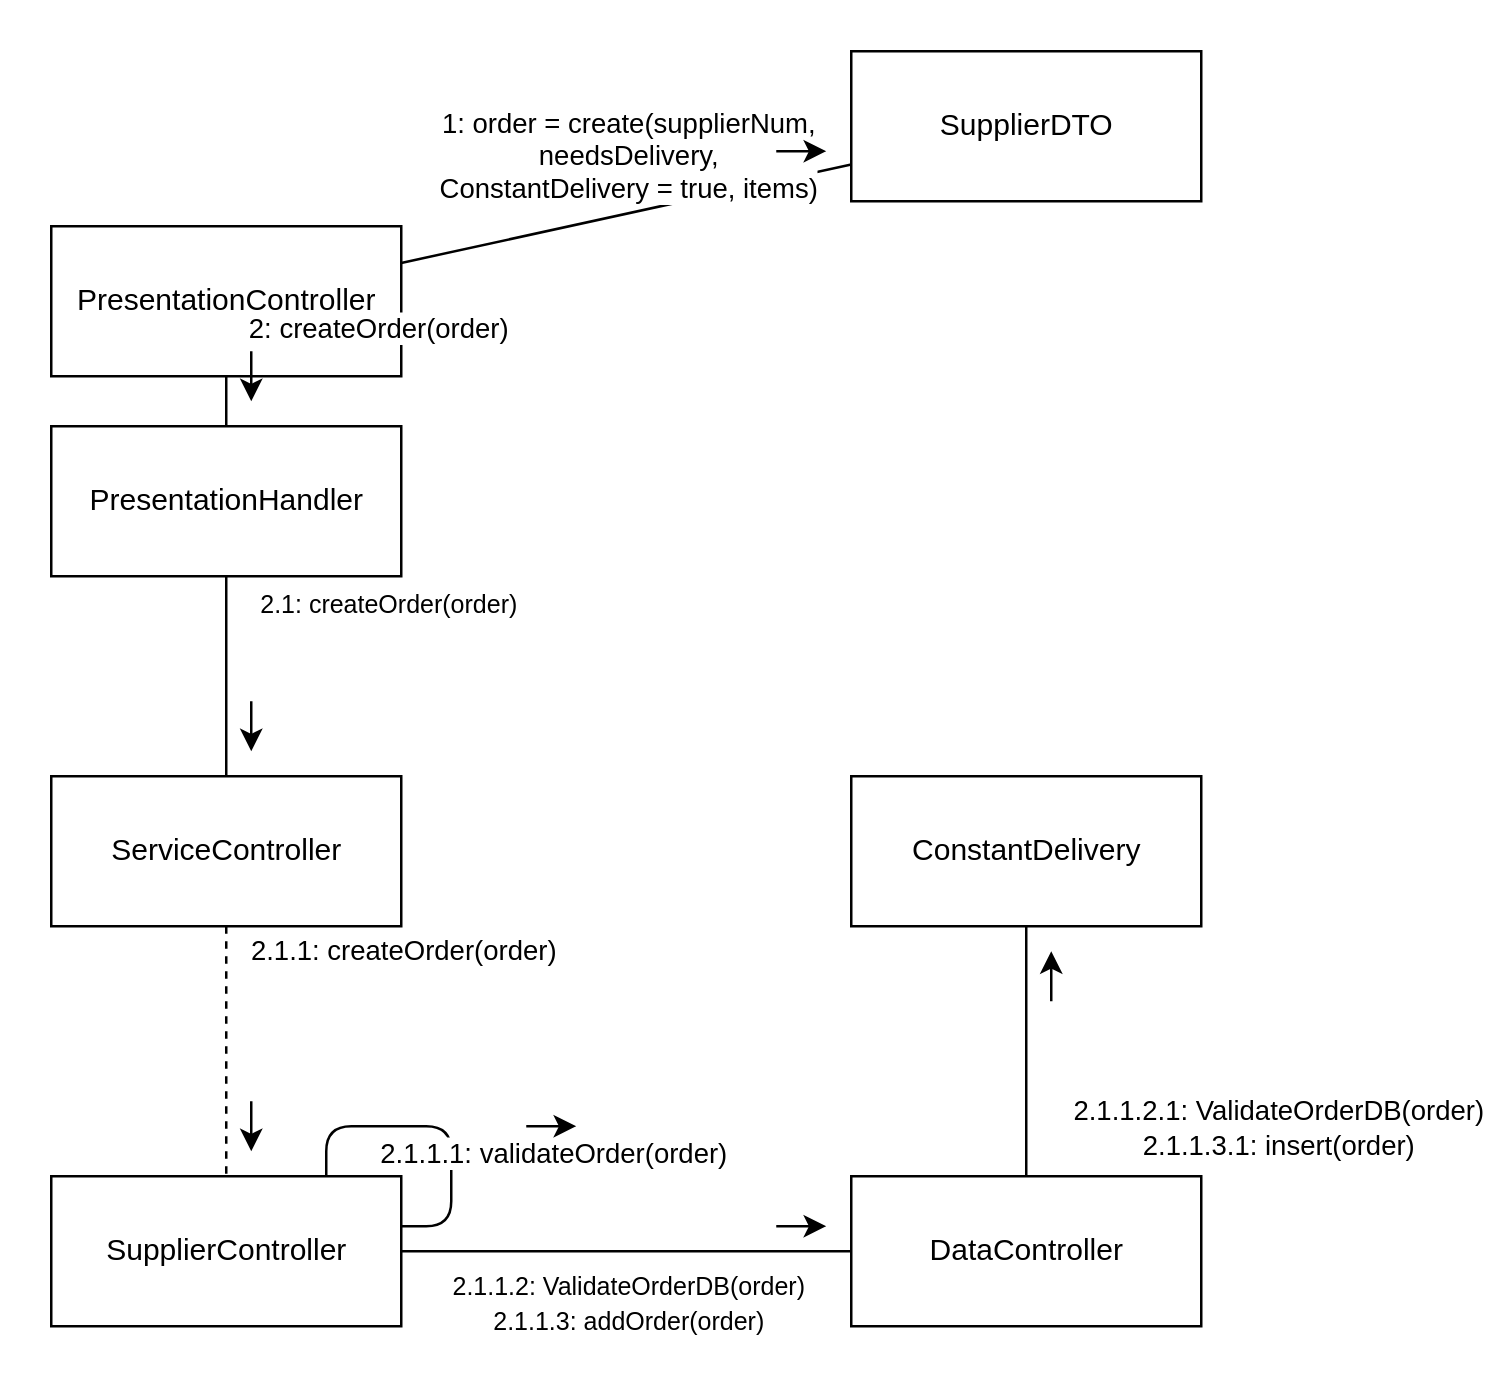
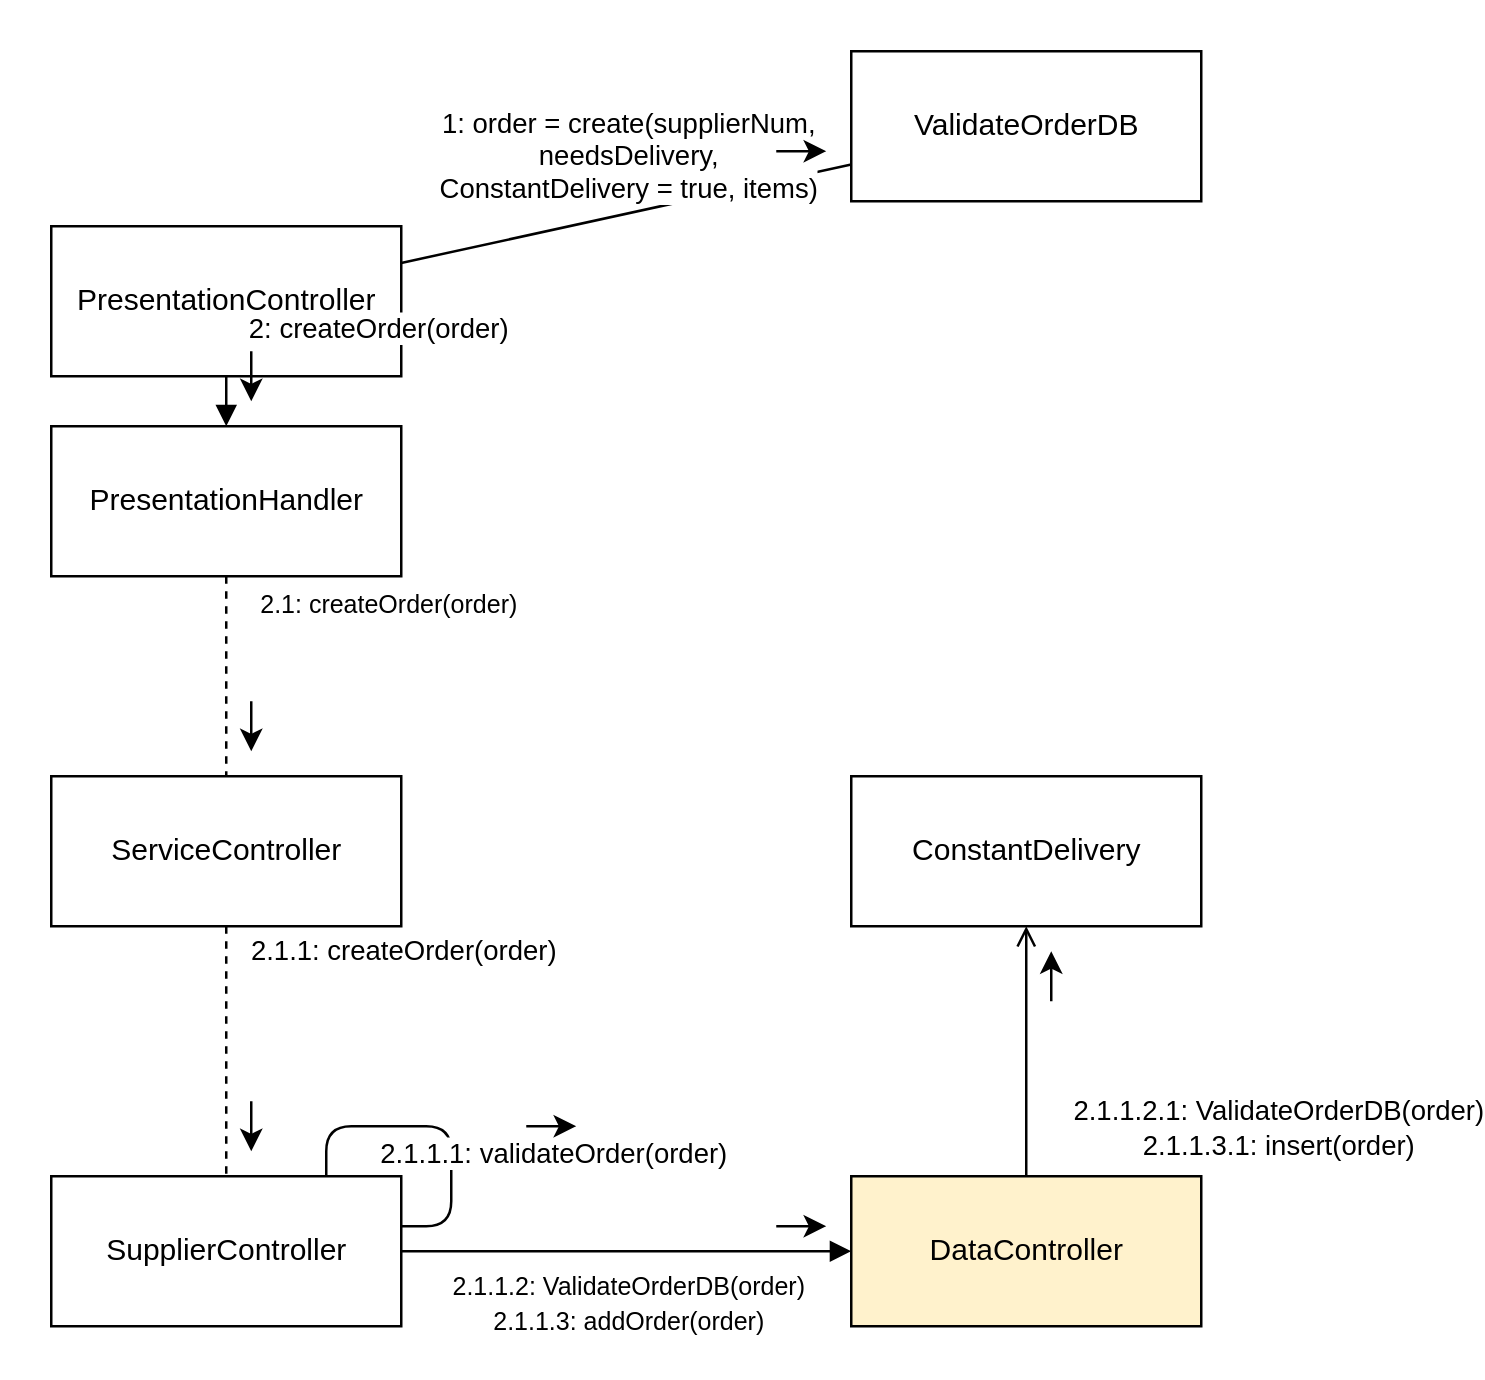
(1028, 126) -> (1028, 126)
(226, 413) -> (226, 404)
(226, 677) -> (226, 677)
(1026, 933) -> (1026, 935)
(838, 1251) -> (829, 1251)
(1026, 1251) -> (1026, 1251)
